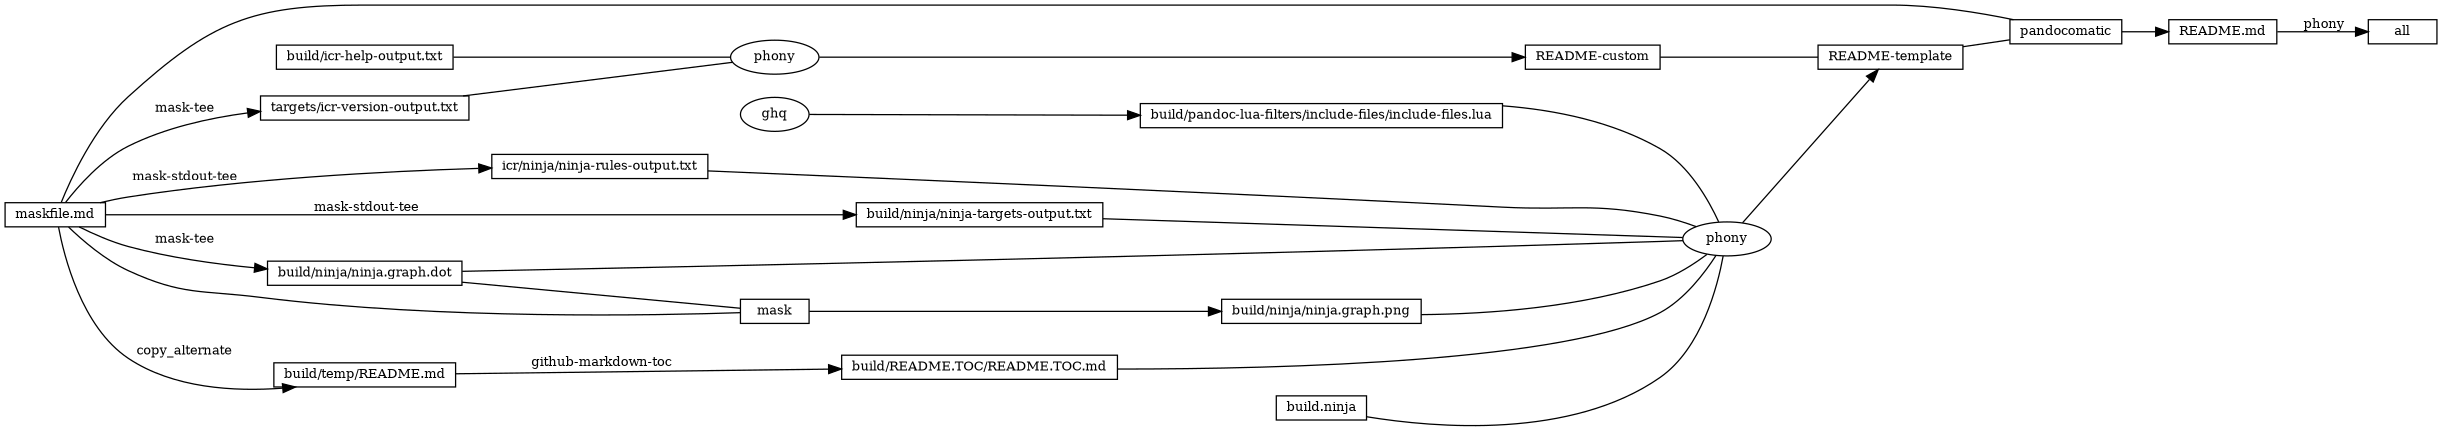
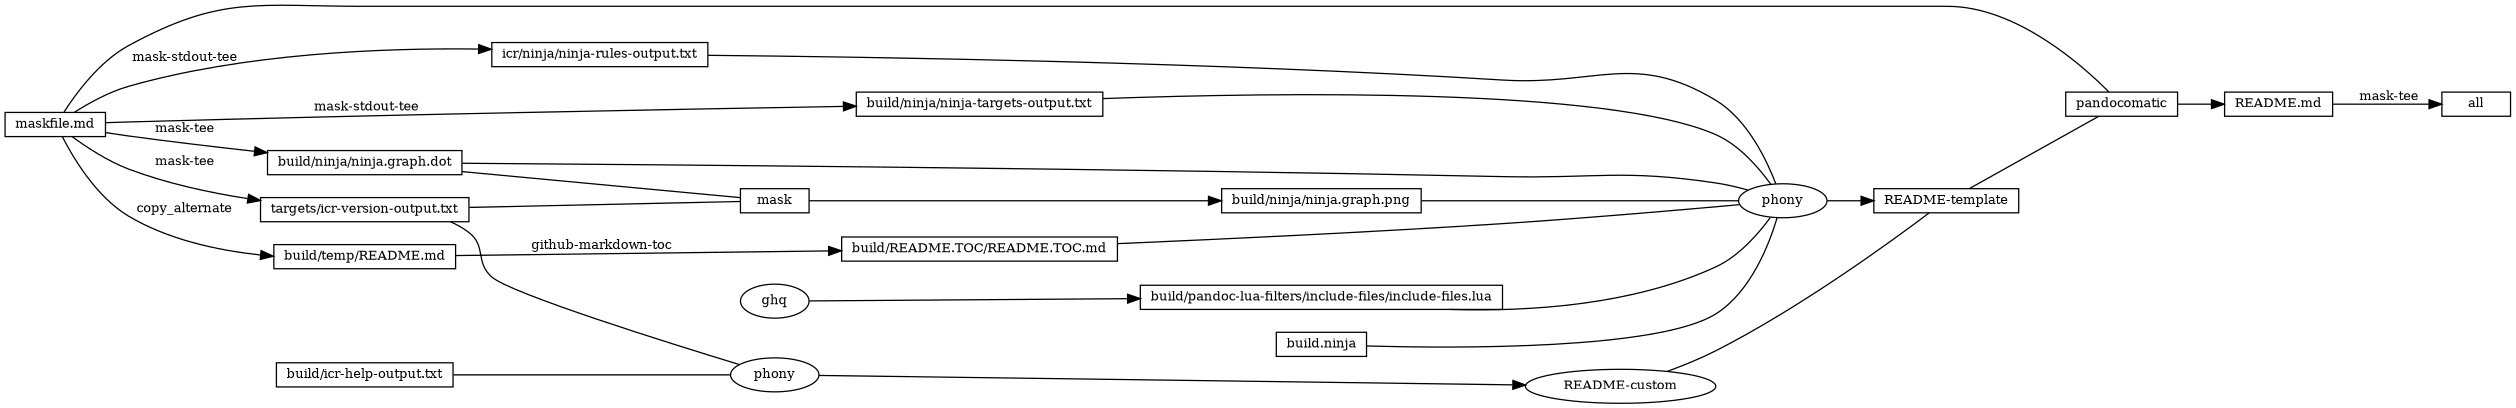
(2323, 25) -> (2387, 97)
(1593, 57) -> (1621, 386)
(395, 309) -> (605, 204)
